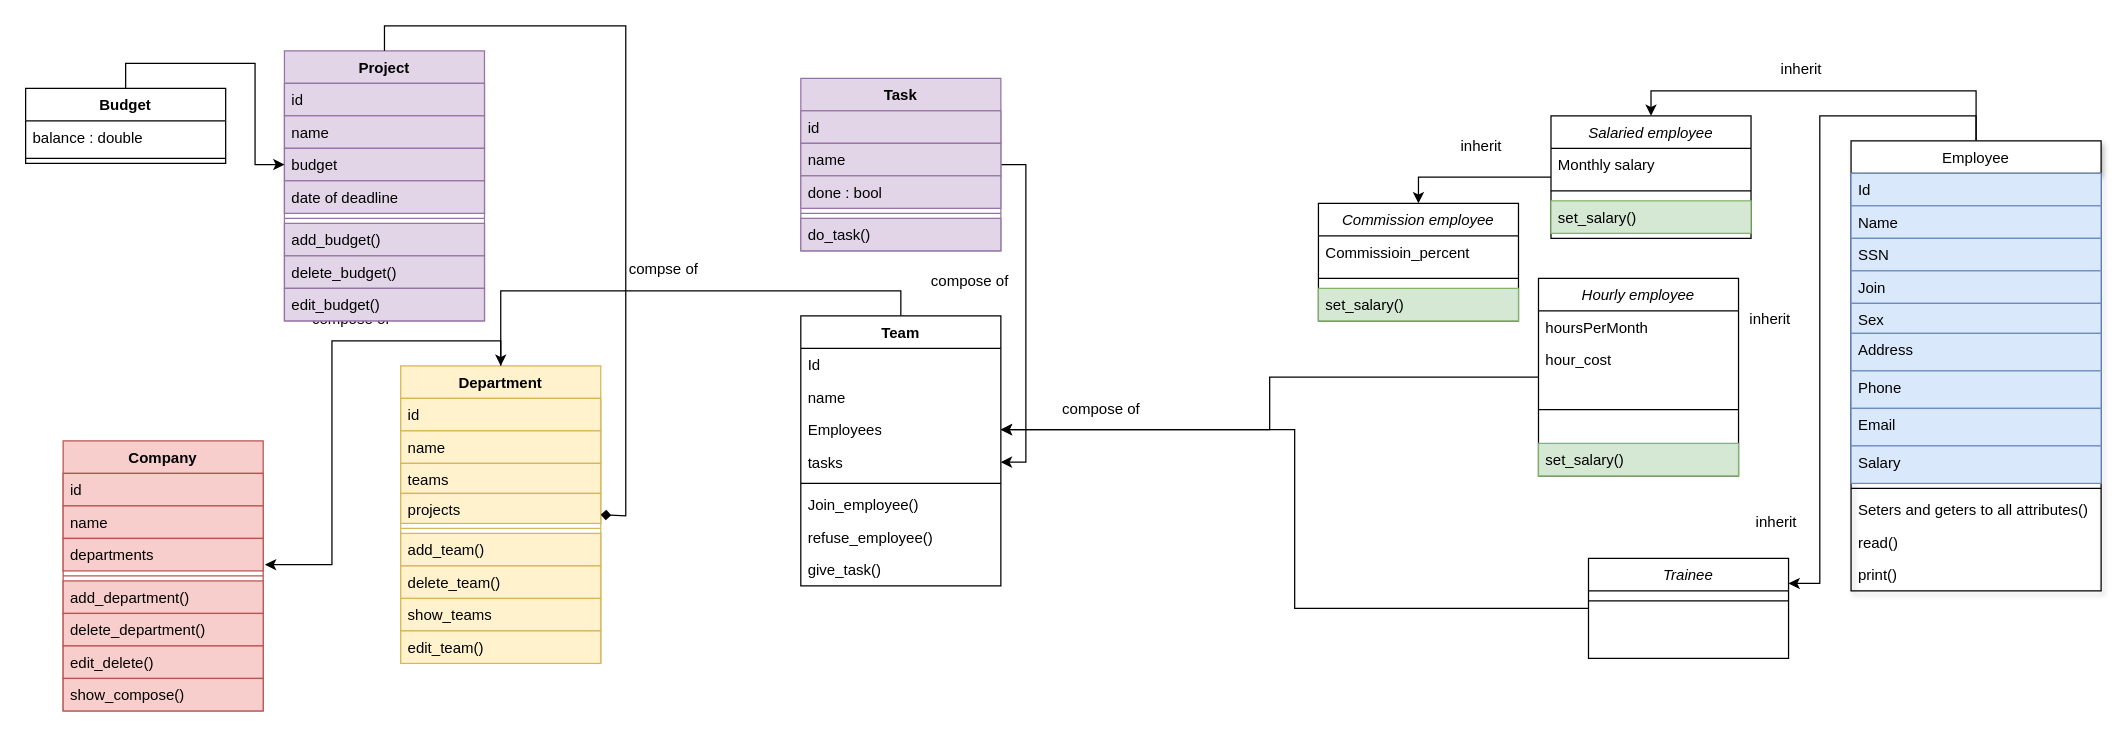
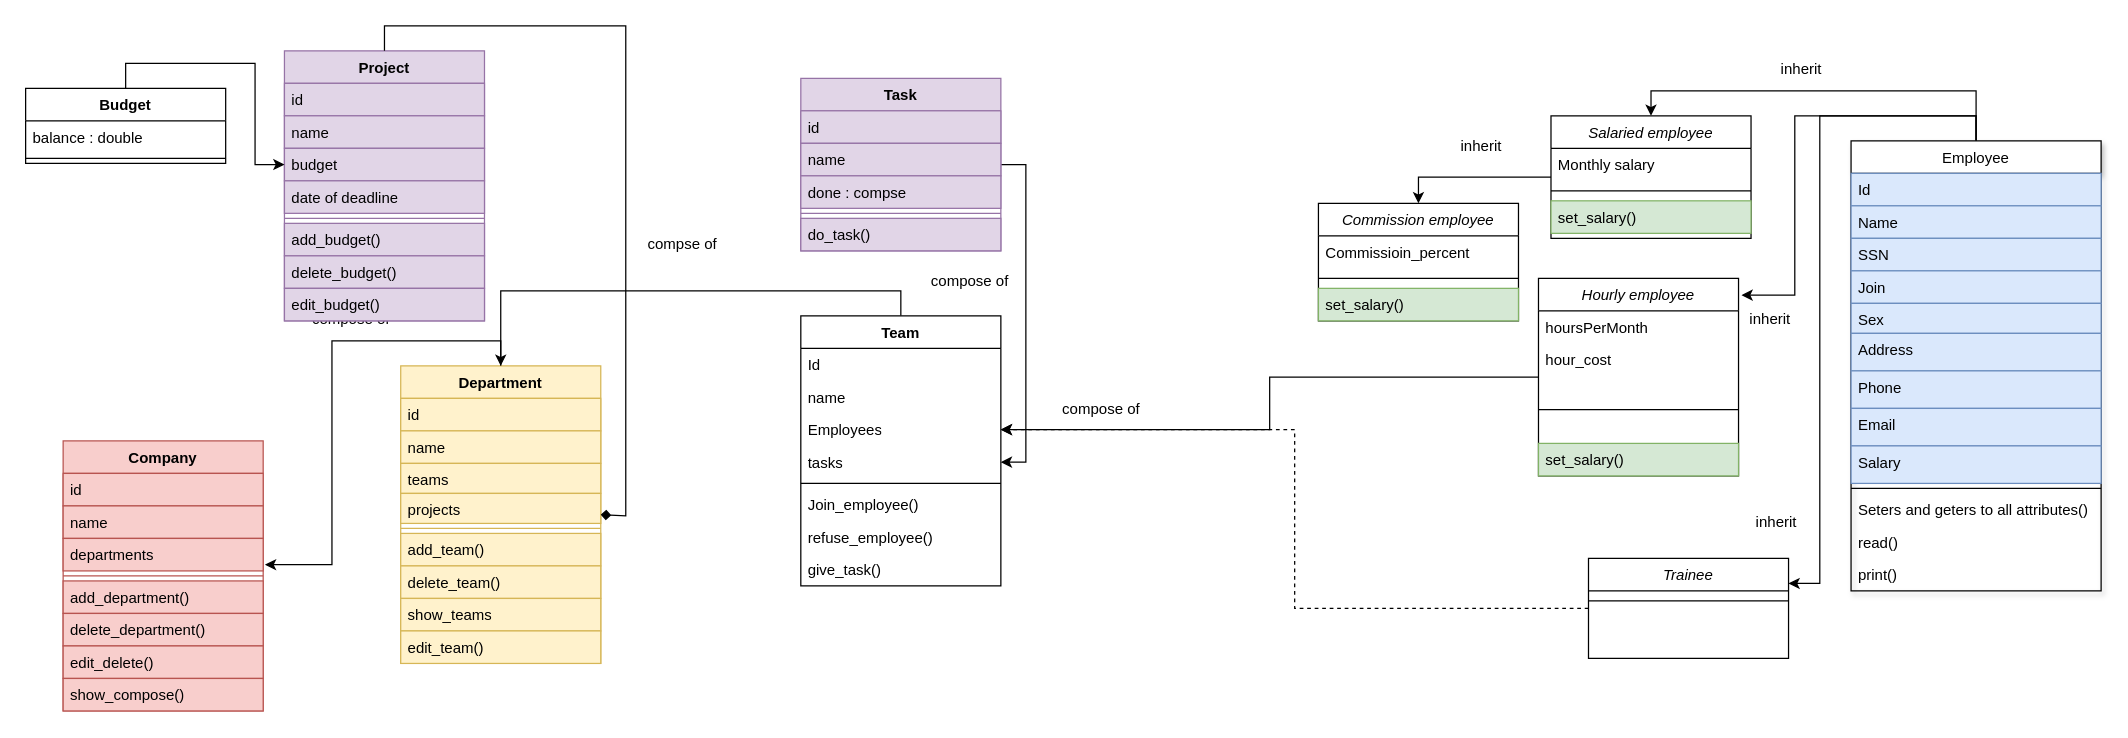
(847, 193) -> (857, 193)
none -> (1794, 216)
(663, 269) -> (682, 244)
(1340, 608) -> (1340, 608)
